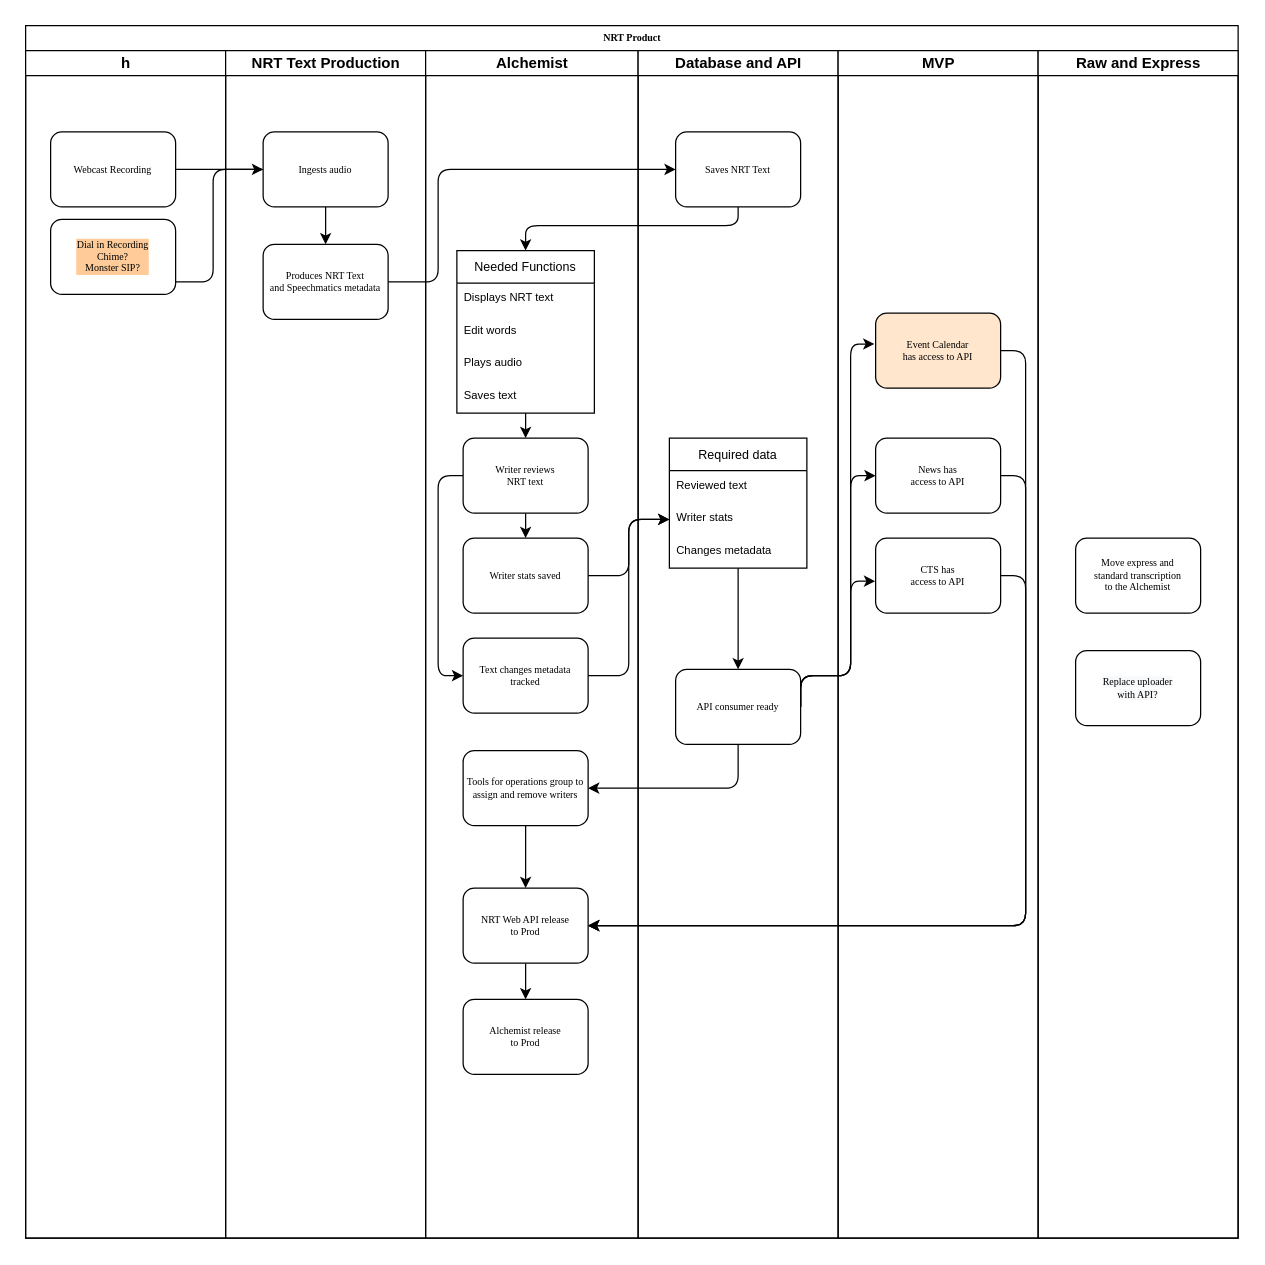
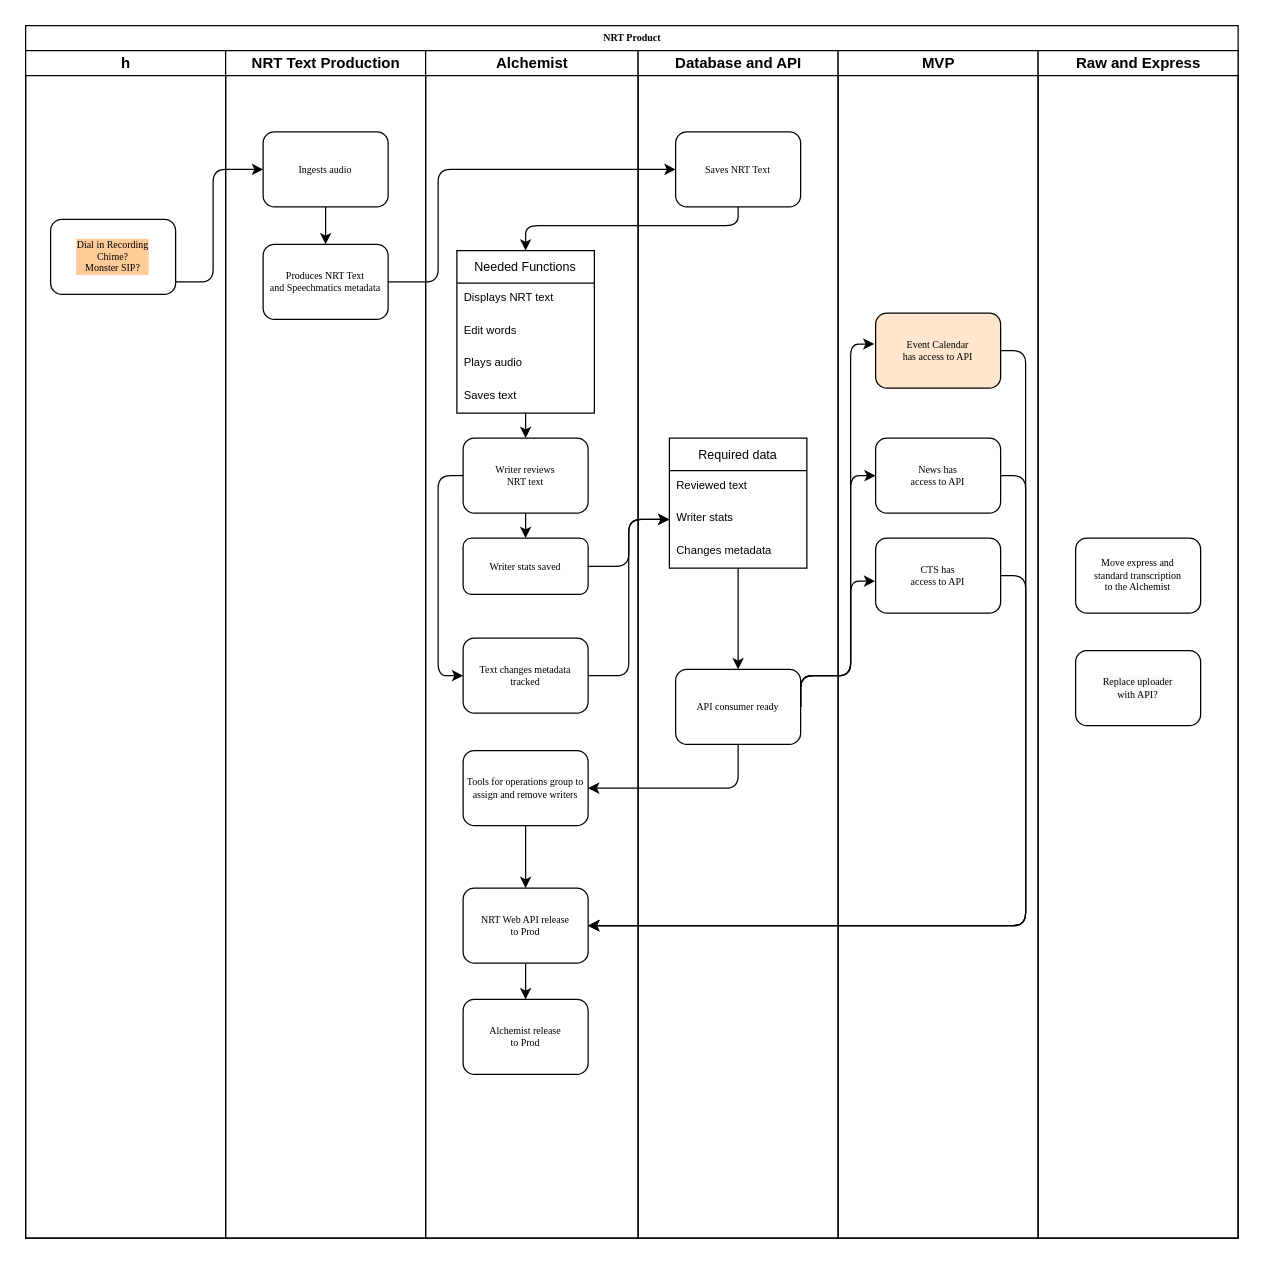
(113, 169) -> none
(196, 169) -> none
(526, 576) -> (526, 566)
